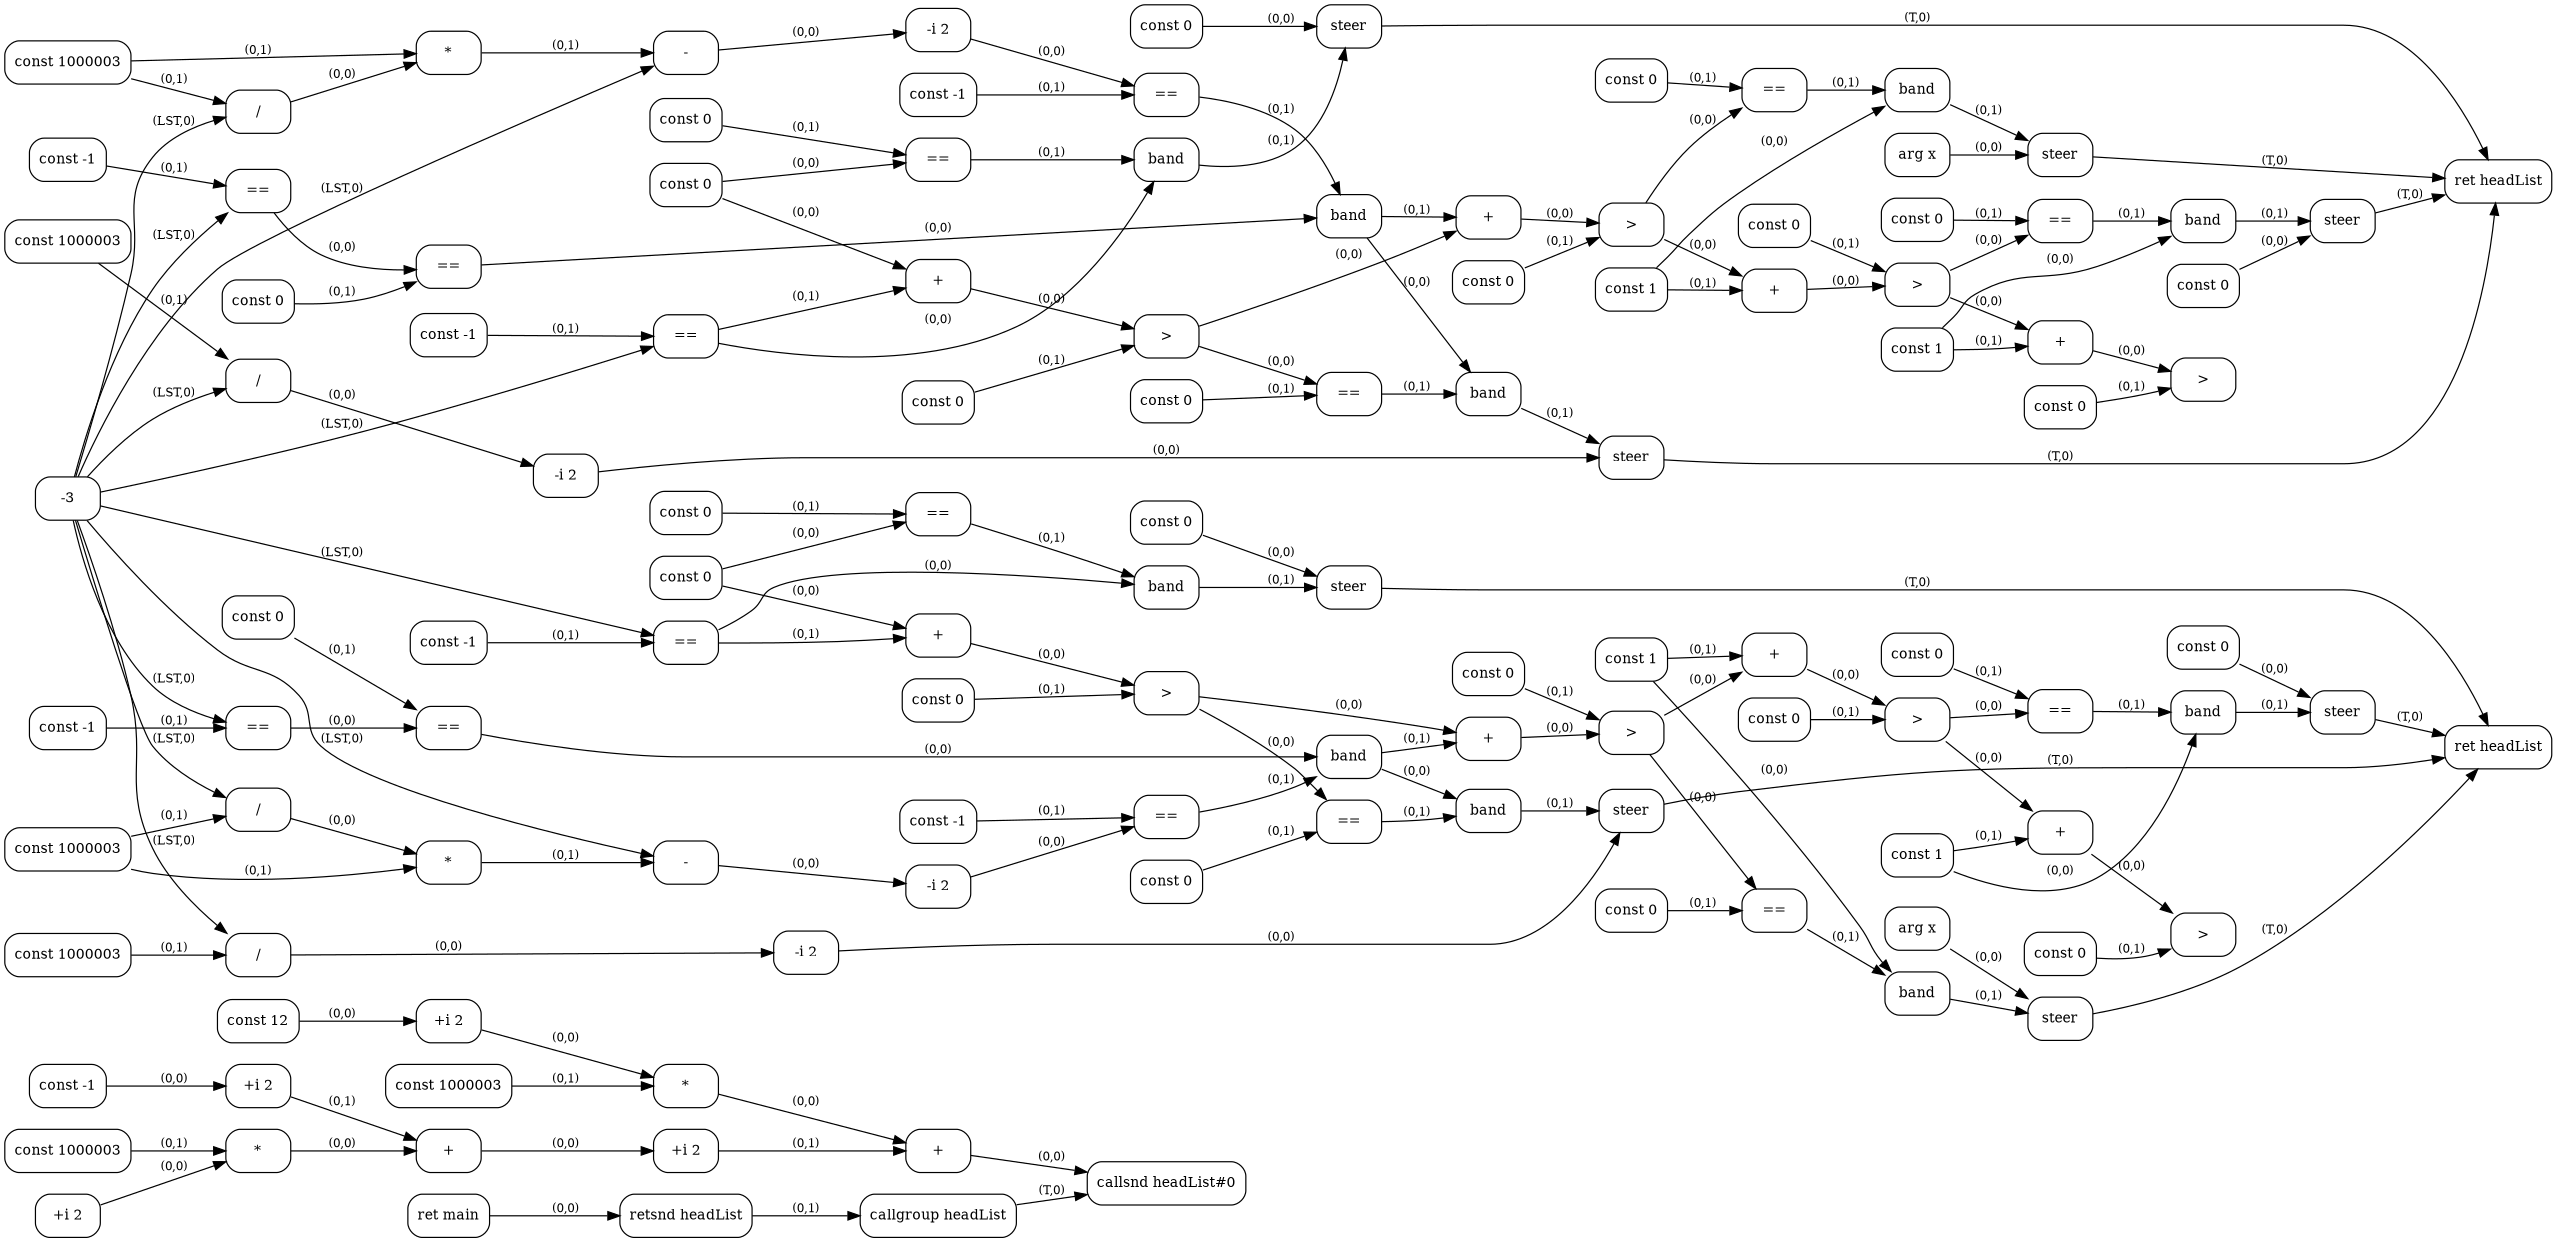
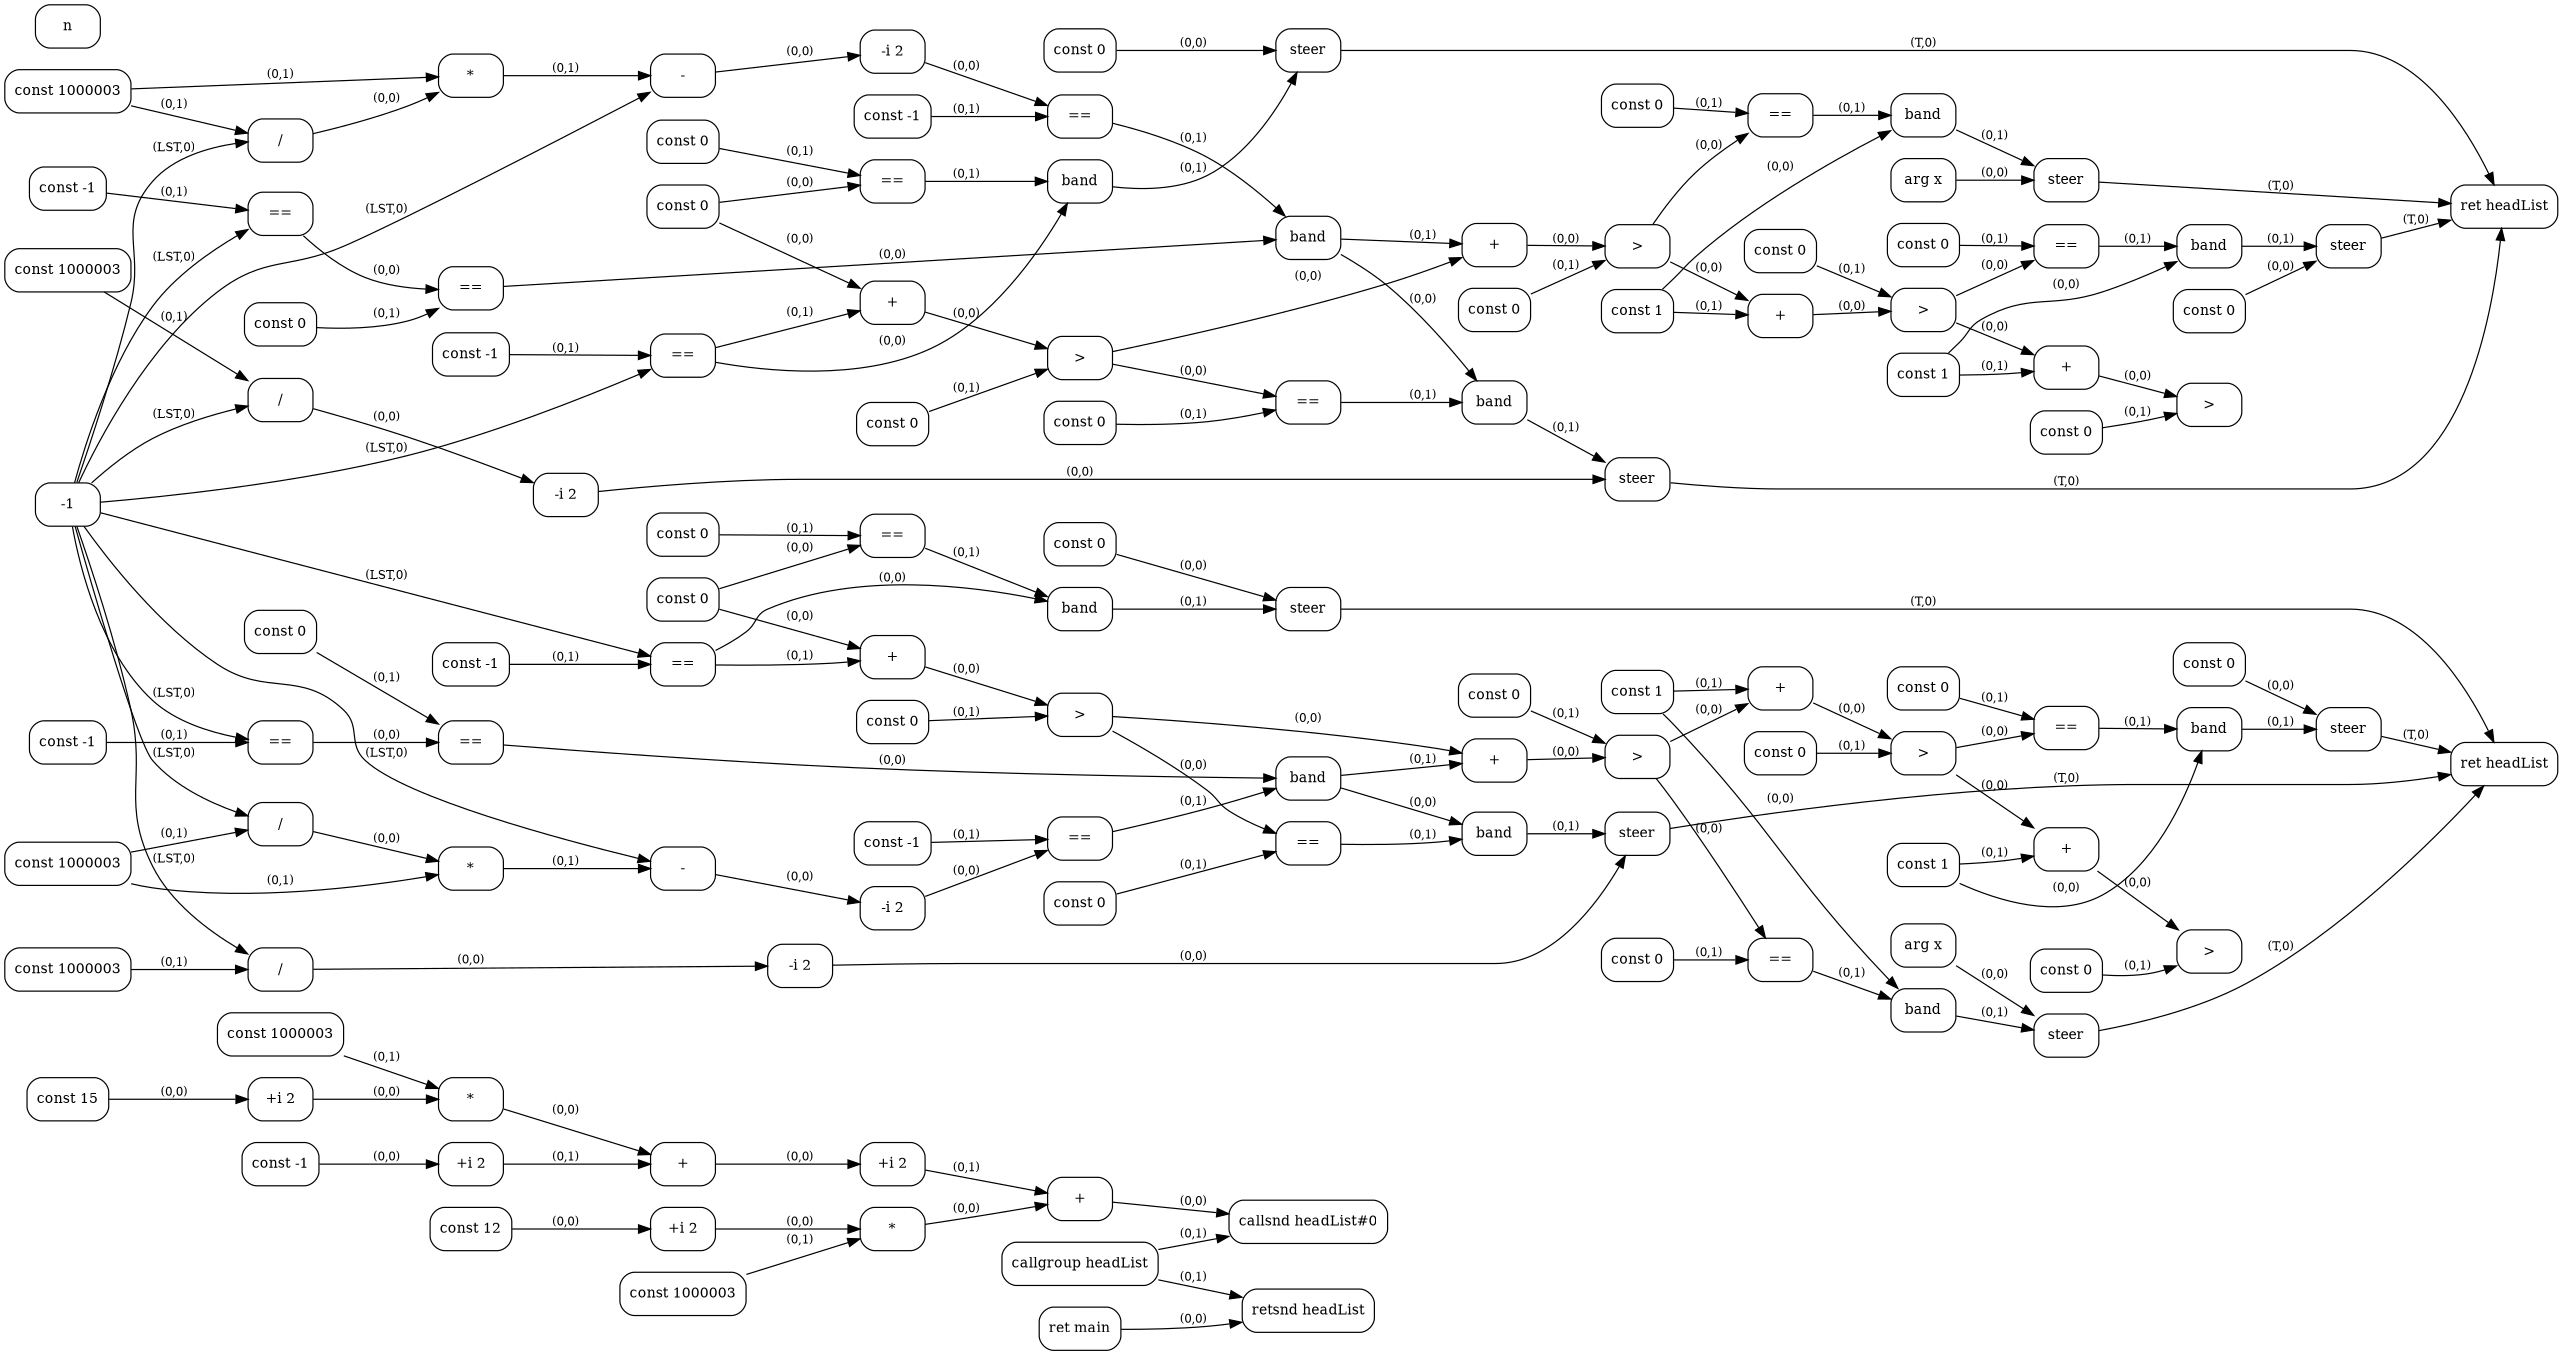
none -> (68, 26)
(68, 499) -> (68, 505)
none -> (68, 1099)
(1052, 1191) -> (1194, 1234)
(800, 1216) -> (1194, 1287)
